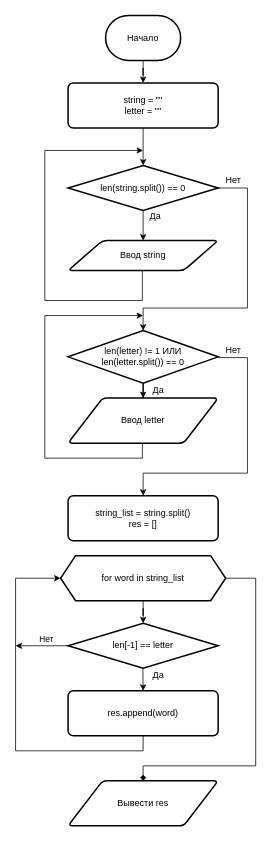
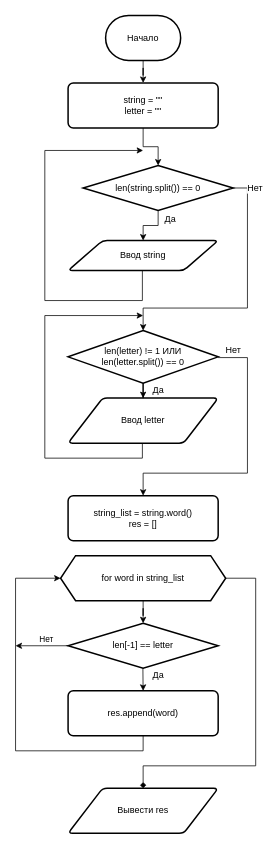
(143, 188) -> (158, 188)
(143, 518) -> (143, 518)
(143, 803) -> (143, 810)
